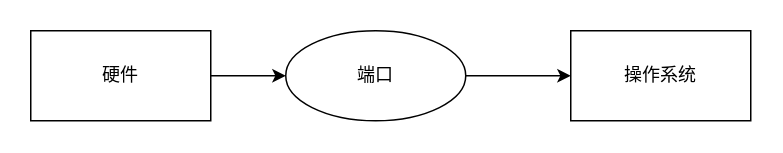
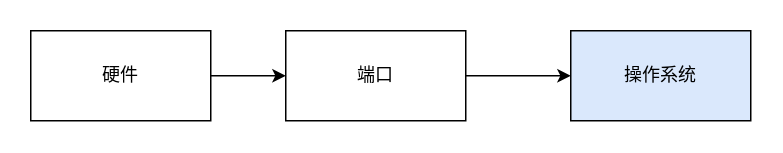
(376, 76) -> (376, 76)
(661, 76) -> (661, 76)
